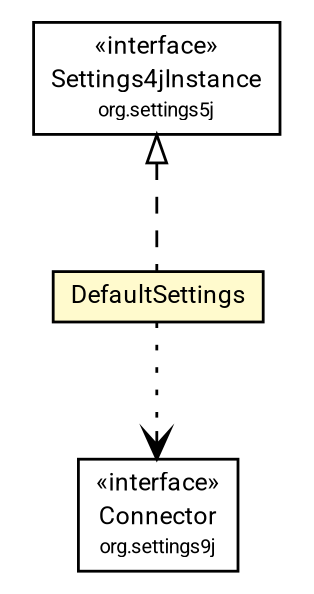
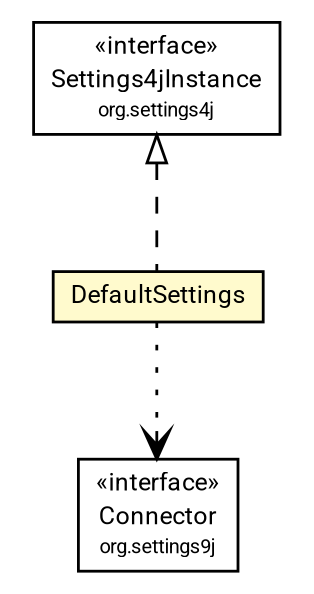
(157, 111) -> (157, 111)
